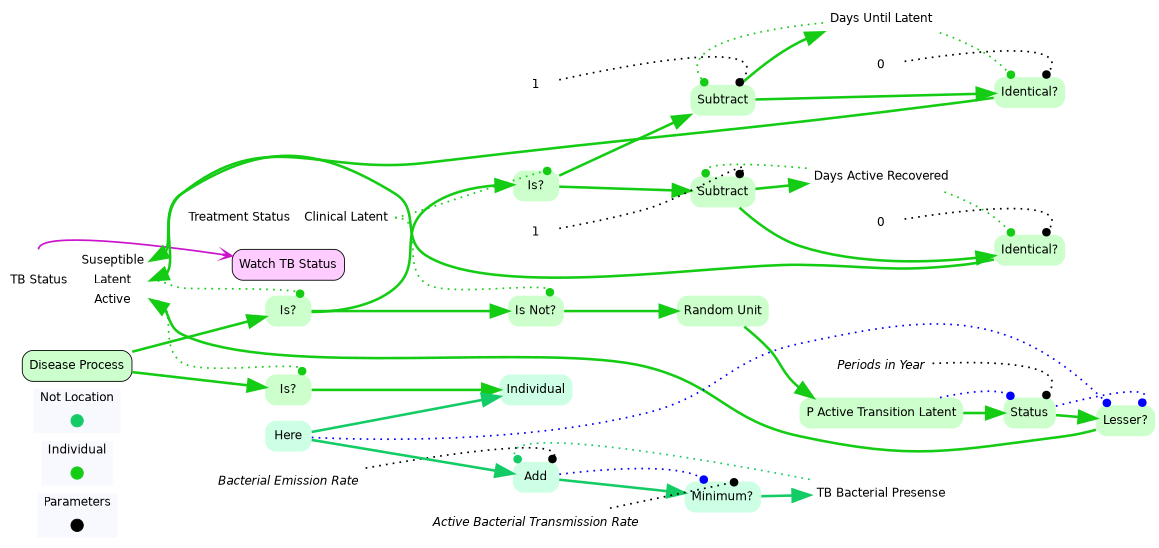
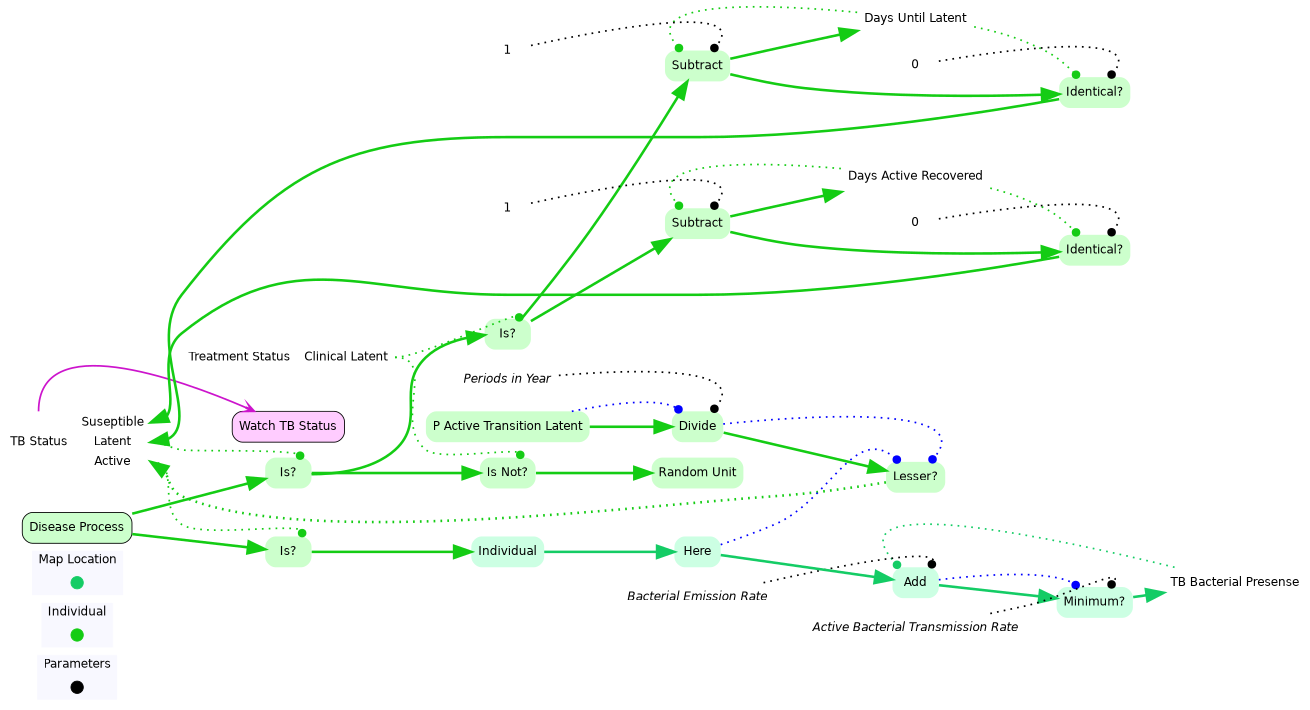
(775, 357) -> none
(631, 365) -> (518, 517)
(77, 398) -> (78, 560)
(1030, 413) -> (698, 427)
(397, 416) -> (601, 552)
